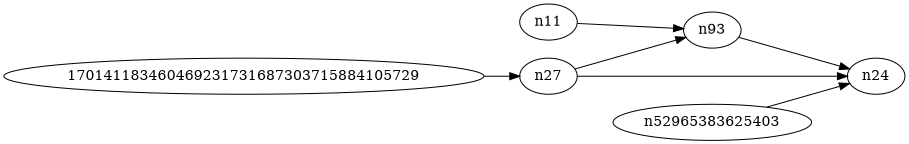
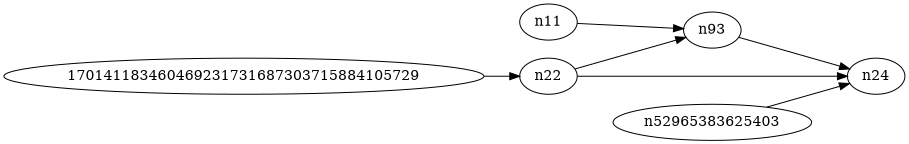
(548, 76) -> (548, 76)
